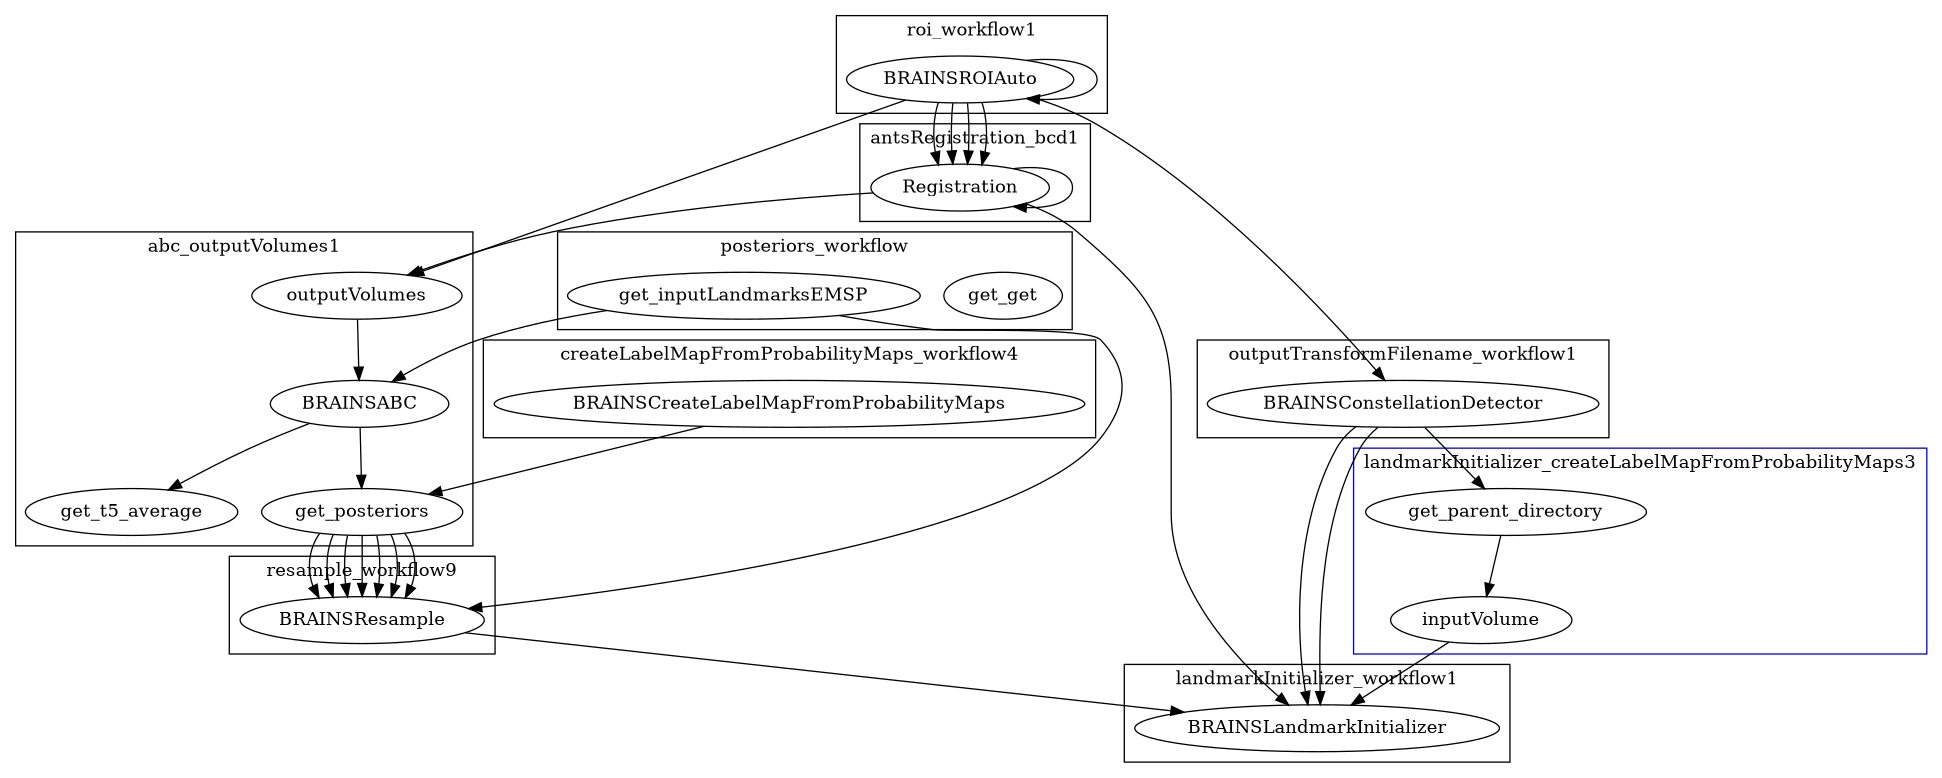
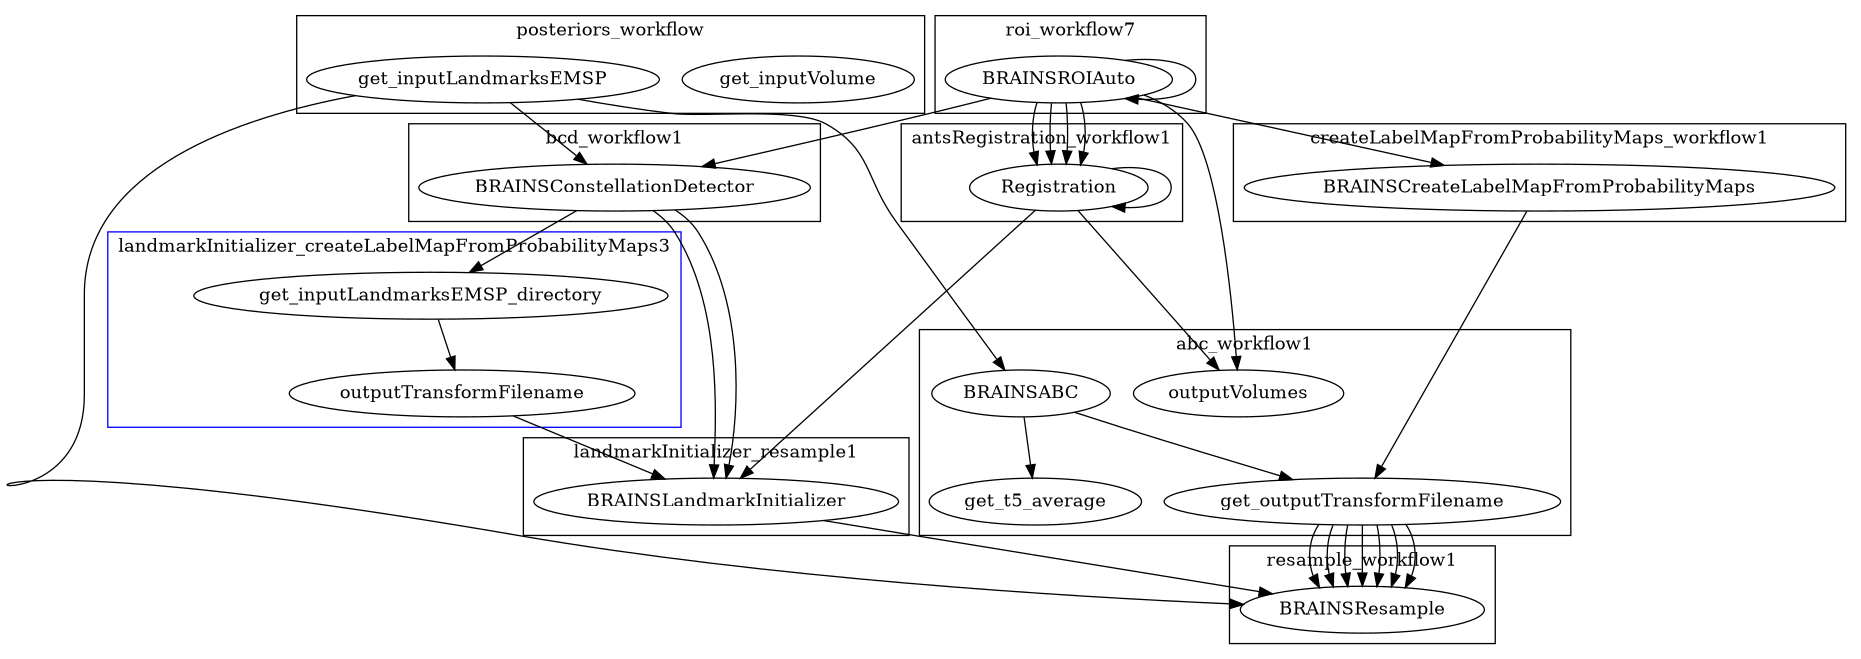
(972, 31) -> (1071, 31)
none -> (547, 132)
none -> (1297, 133)
(975, 139) -> (1042, 139)
(244, 247) -> (1245, 345)
(1003, 296) -> (798, 79)
(358, 343) -> none
(789, 355) -> (1539, 139)
(1403, 355) -> (615, 139)
(362, 512) -> (1362, 502)
(1506, 512) -> (431, 296)
(362, 571) -> (1362, 561)
(1481, 620) -> (462, 393)
(818, 672) -> (1041, 556)
(1317, 679) -> (716, 453)
